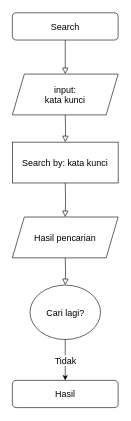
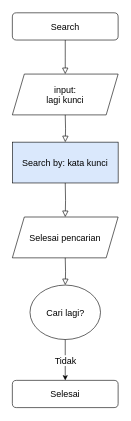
(65, 95) -> (65, 95)
(65, 163) -> (65, 163)
(65, 238) -> (65, 238)
(65, 395) -> (65, 395)
